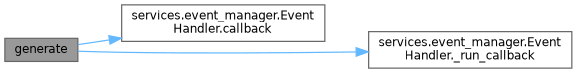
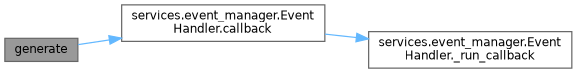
(217, 53) -> (341, 36)
